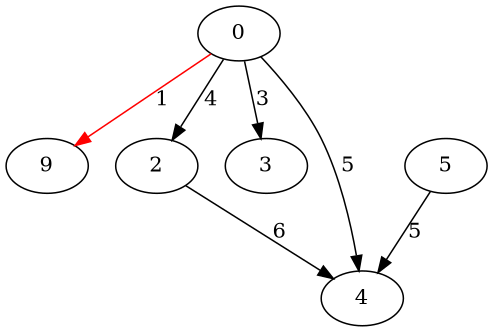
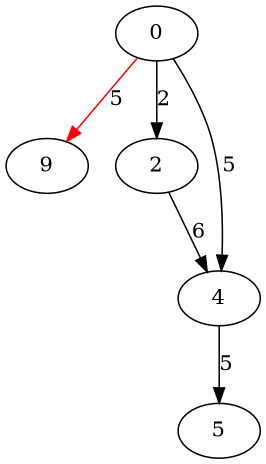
(163, 100) -> (117, 100)
(212, 100) -> (164, 100)
(266, 166) -> none
(408, 226) -> (219, 357)
